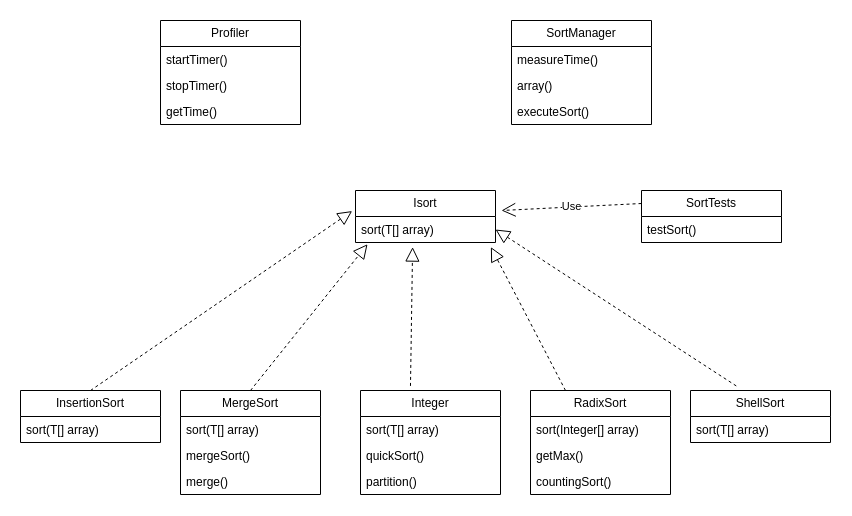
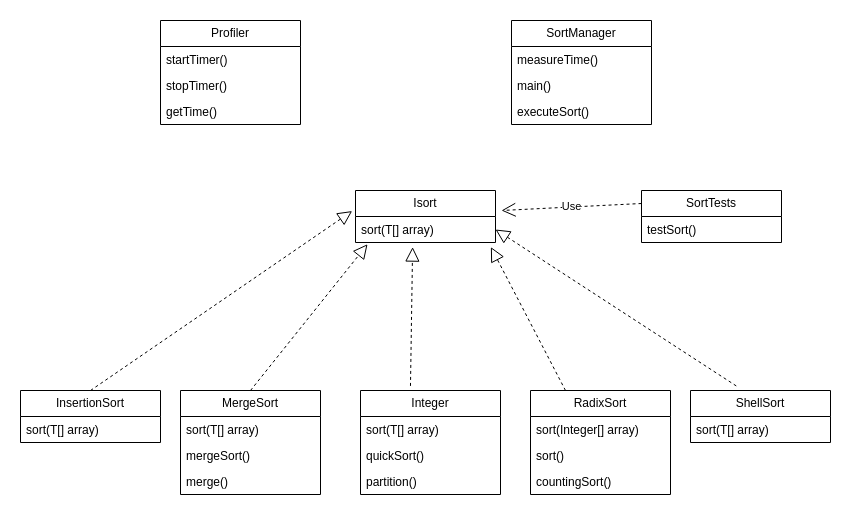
(541, 87) -> (536, 87)
(563, 457) -> (557, 457)
